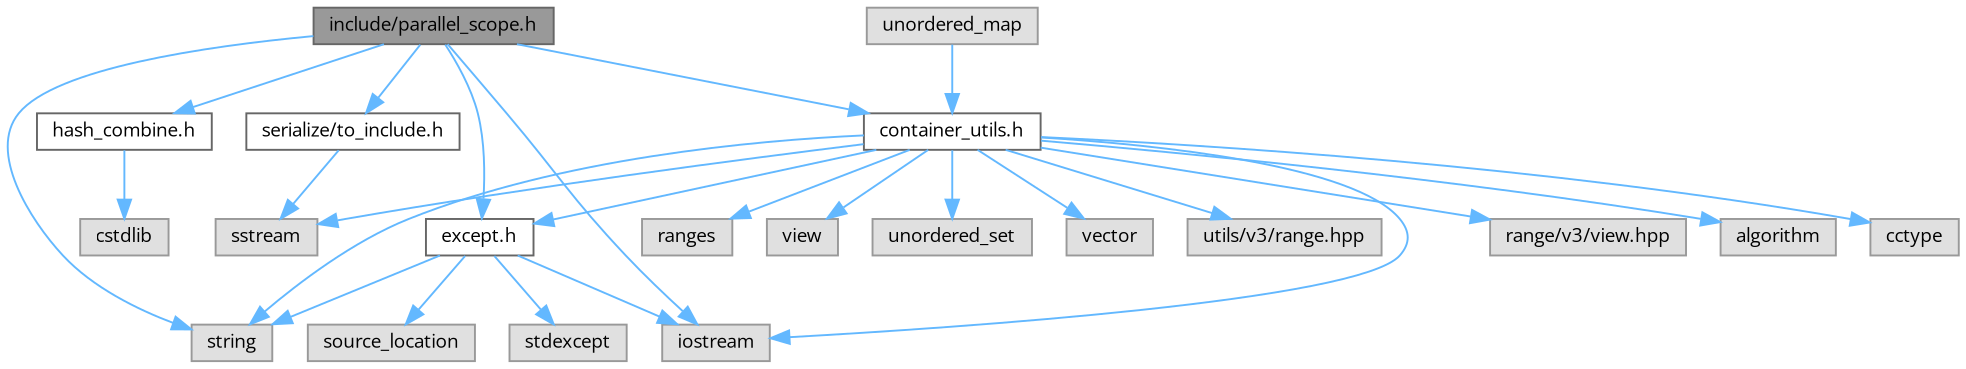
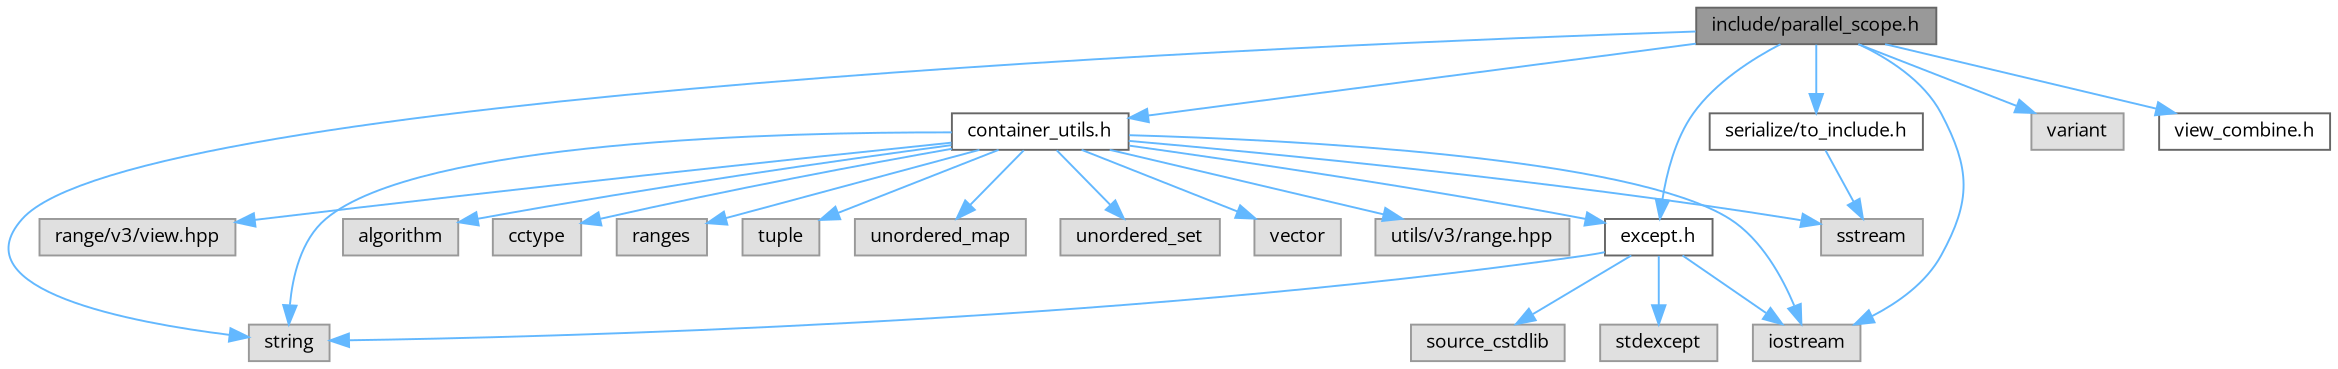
(952, 69) -> (997, 178)
(124, 132) -> (2245, 132)
none -> (2078, 132)
(124, 237) -> none
(802, 237) -> (781, 237)
(391, 343) -> (1488, 343)
